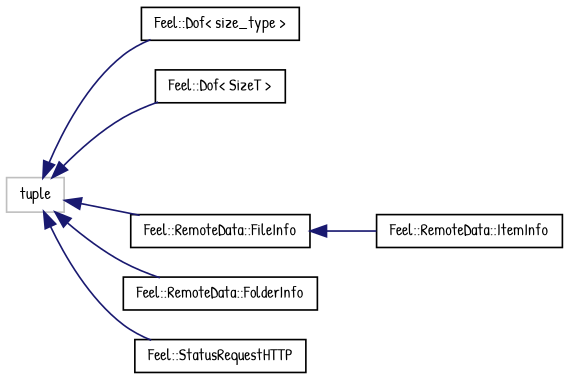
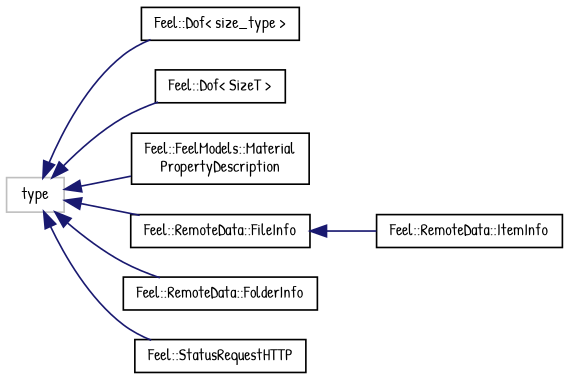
none -> (220, 159)
(35, 195) -> (35, 195)
